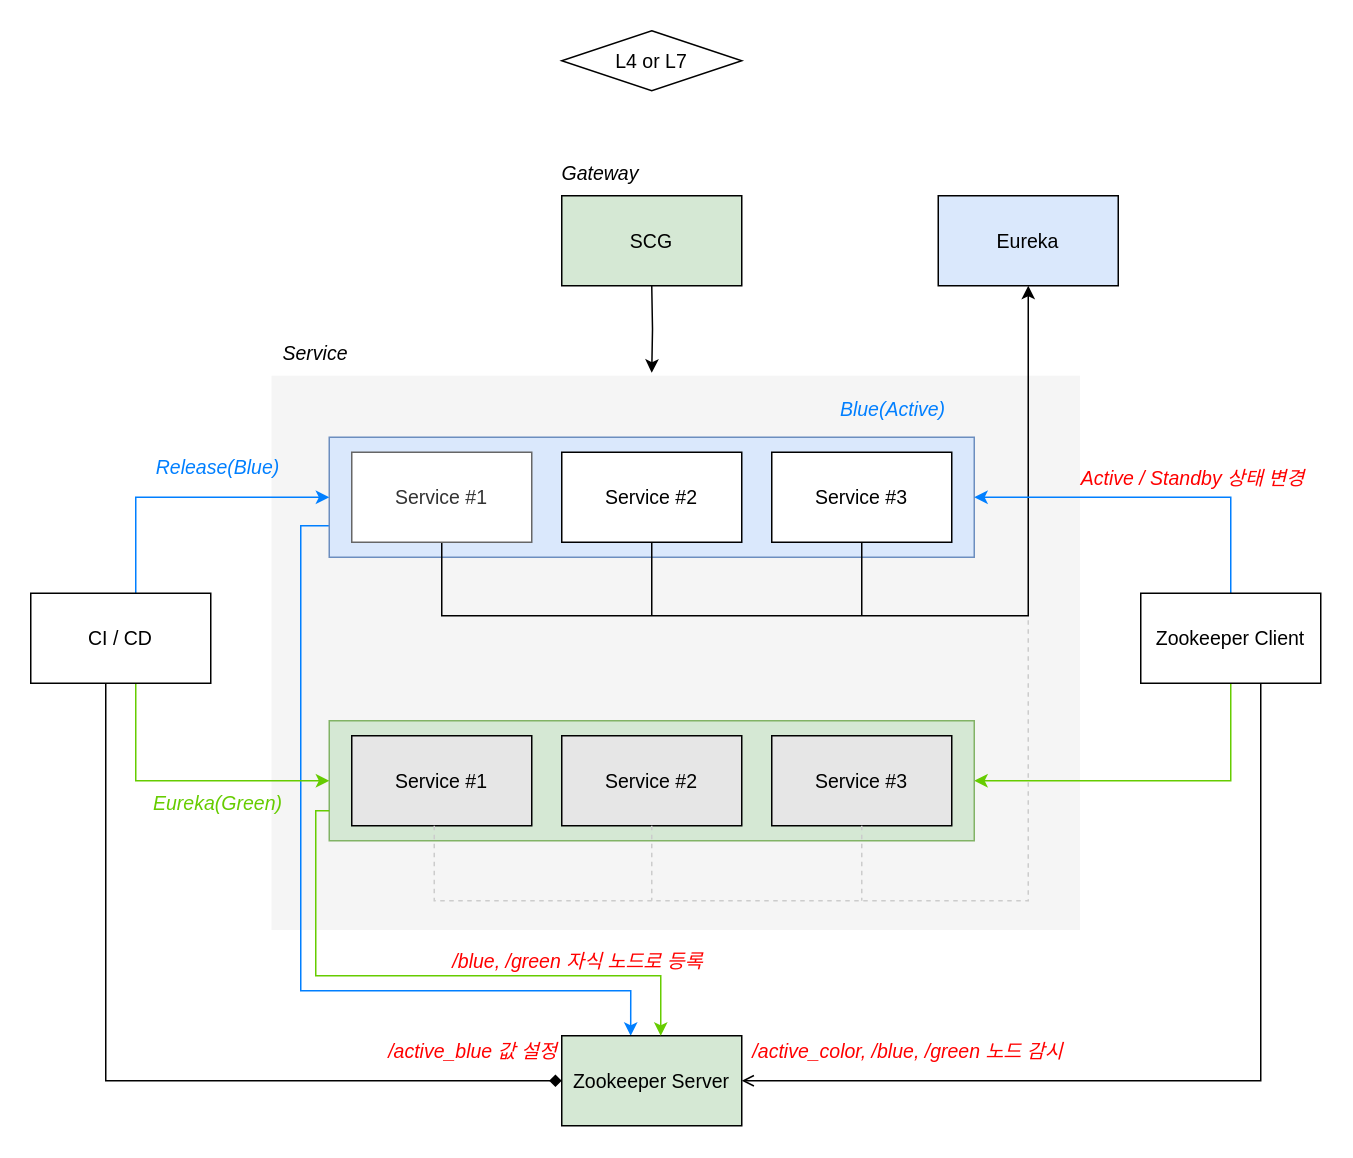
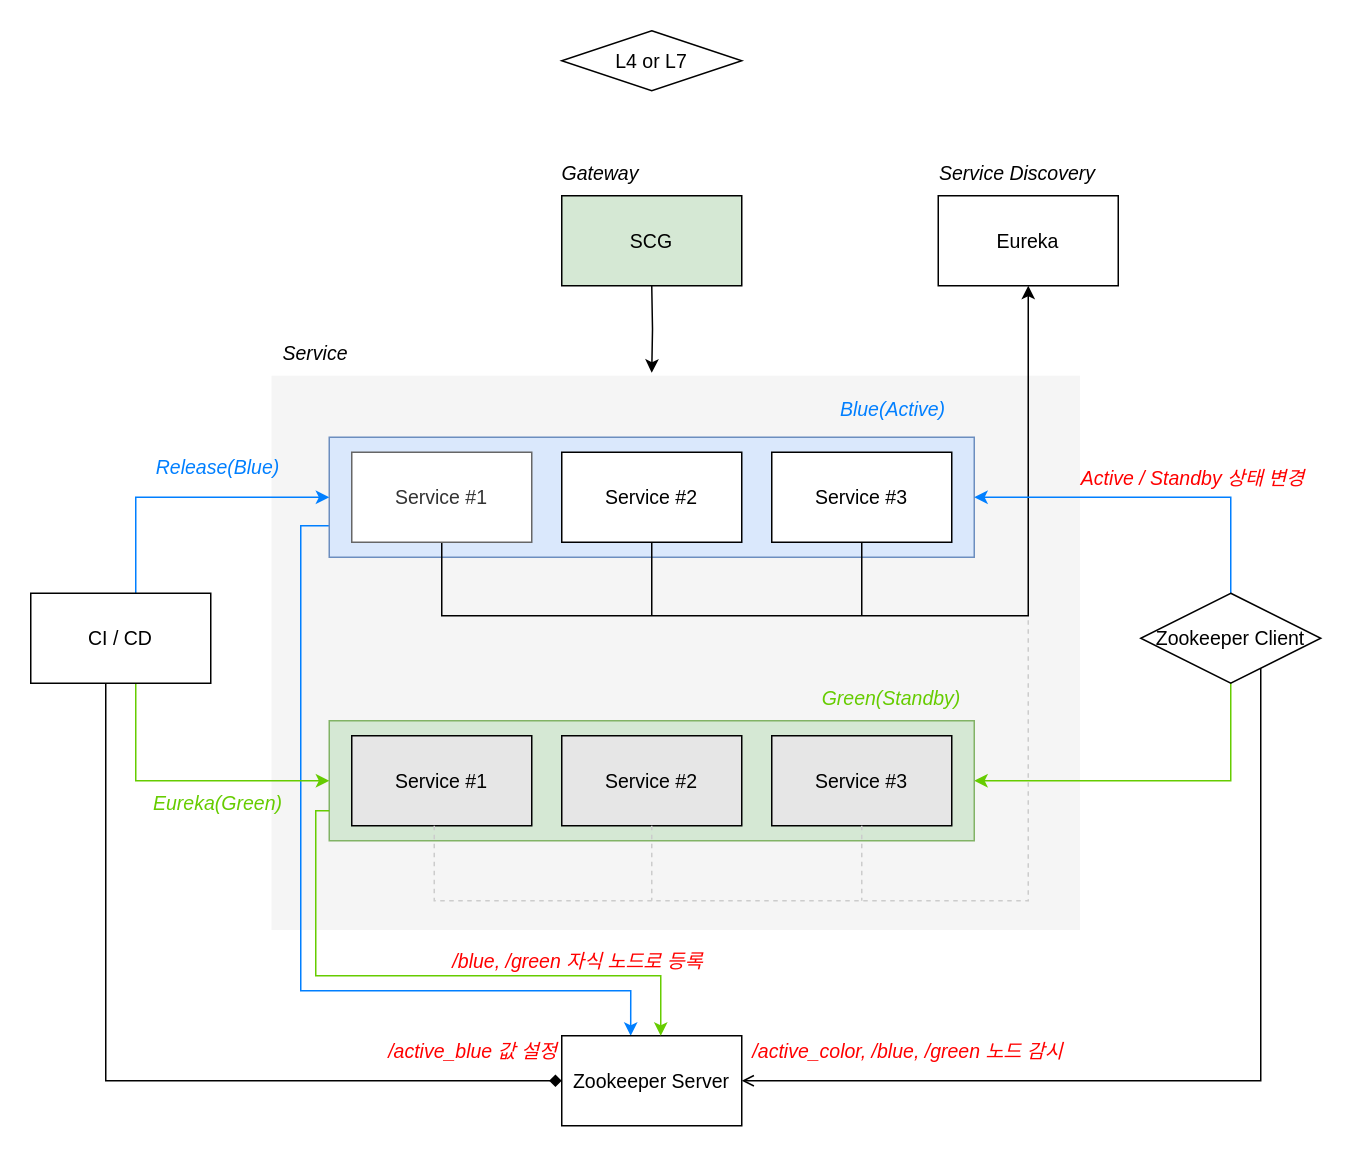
none -> (1018, 173)
(1028, 241) -> (1028, 241)
(1231, 638) -> (1231, 638)
none -> (892, 698)
(652, 1081) -> (652, 1081)
